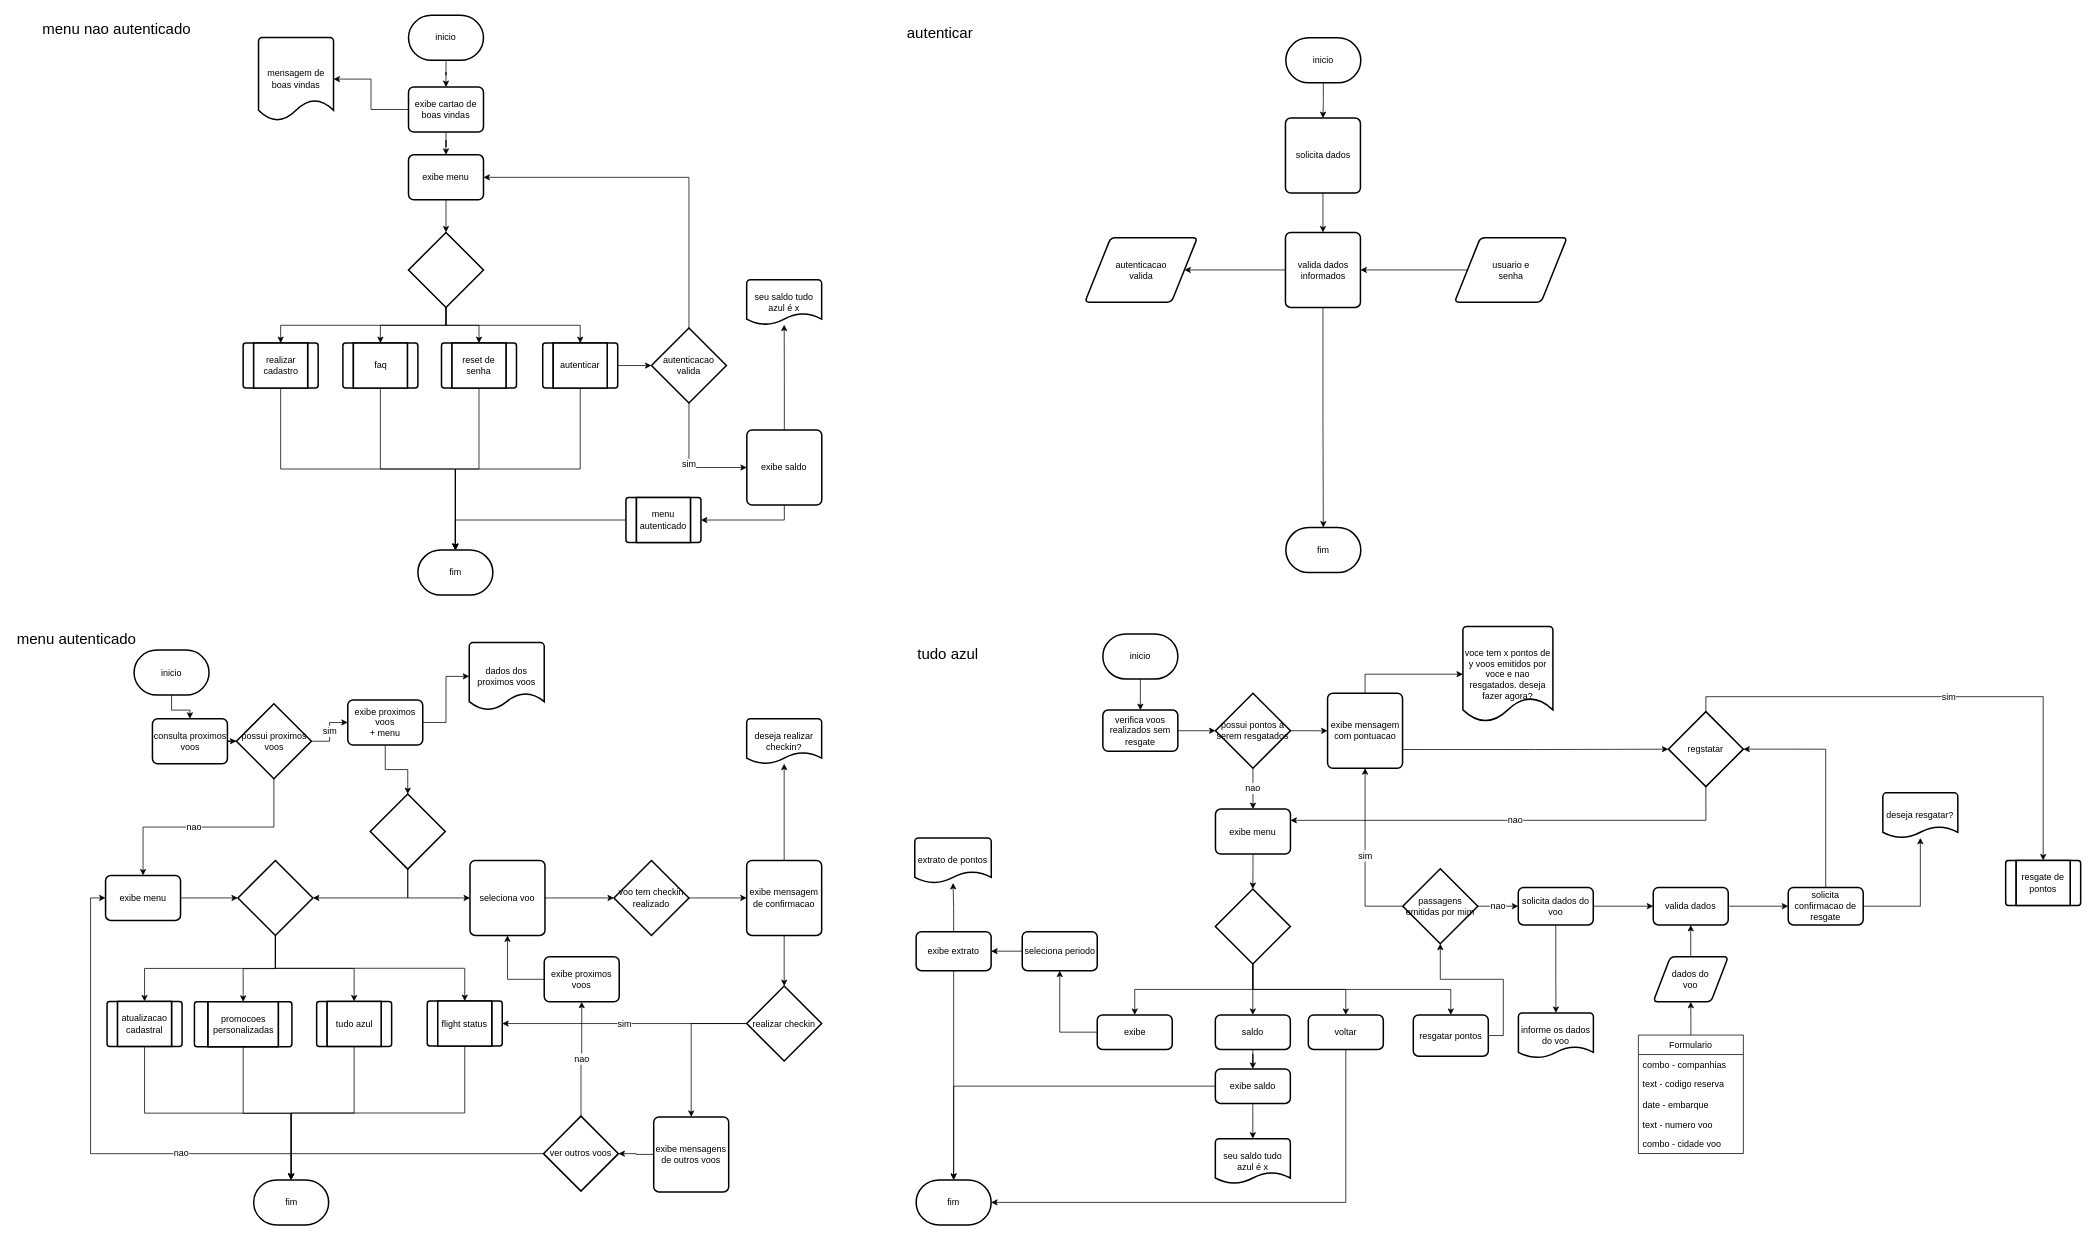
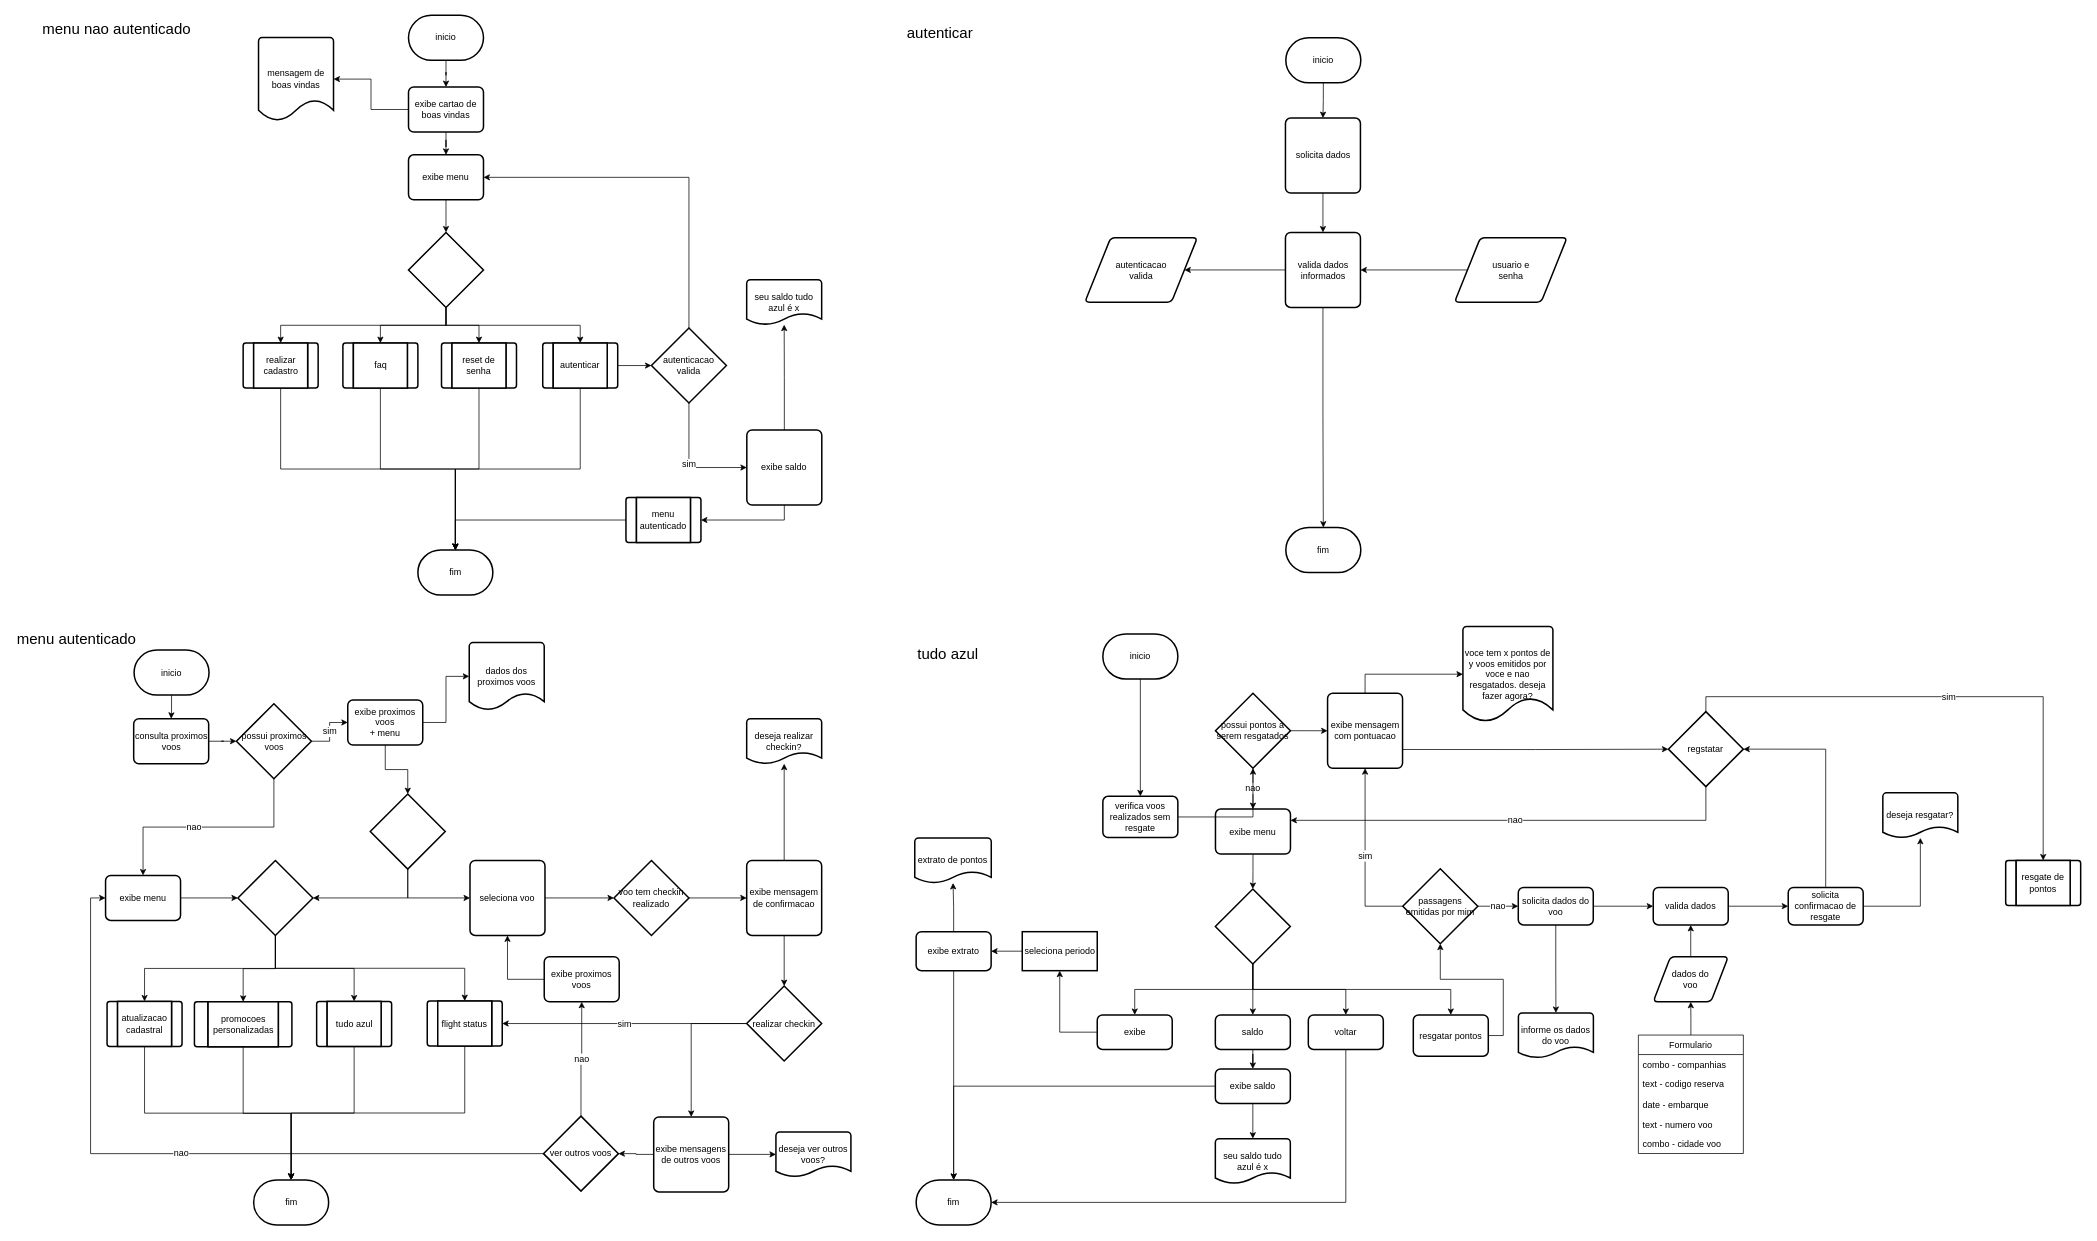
(1140, 731) -> (1140, 817)
(190, 741) -> (171, 741)
(1060, 951) -> (1060, 951)
none -> (750, 1155)
none -> (813, 1155)
